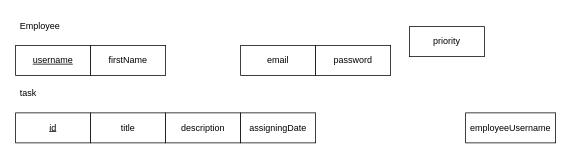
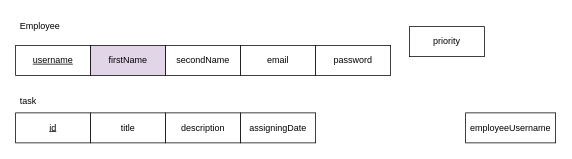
(128, 60) -> (128, 60)
none -> (203, 60)
(30, 94) -> (30, 102)
